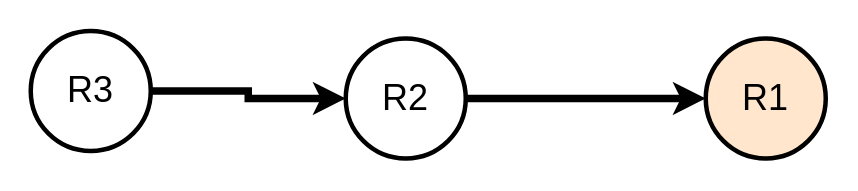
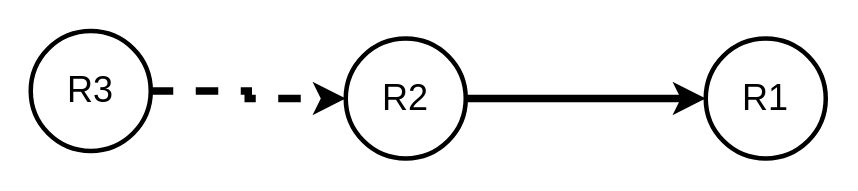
(184, 91) -> (184, 91)
(766, 98) -> (766, 98)
